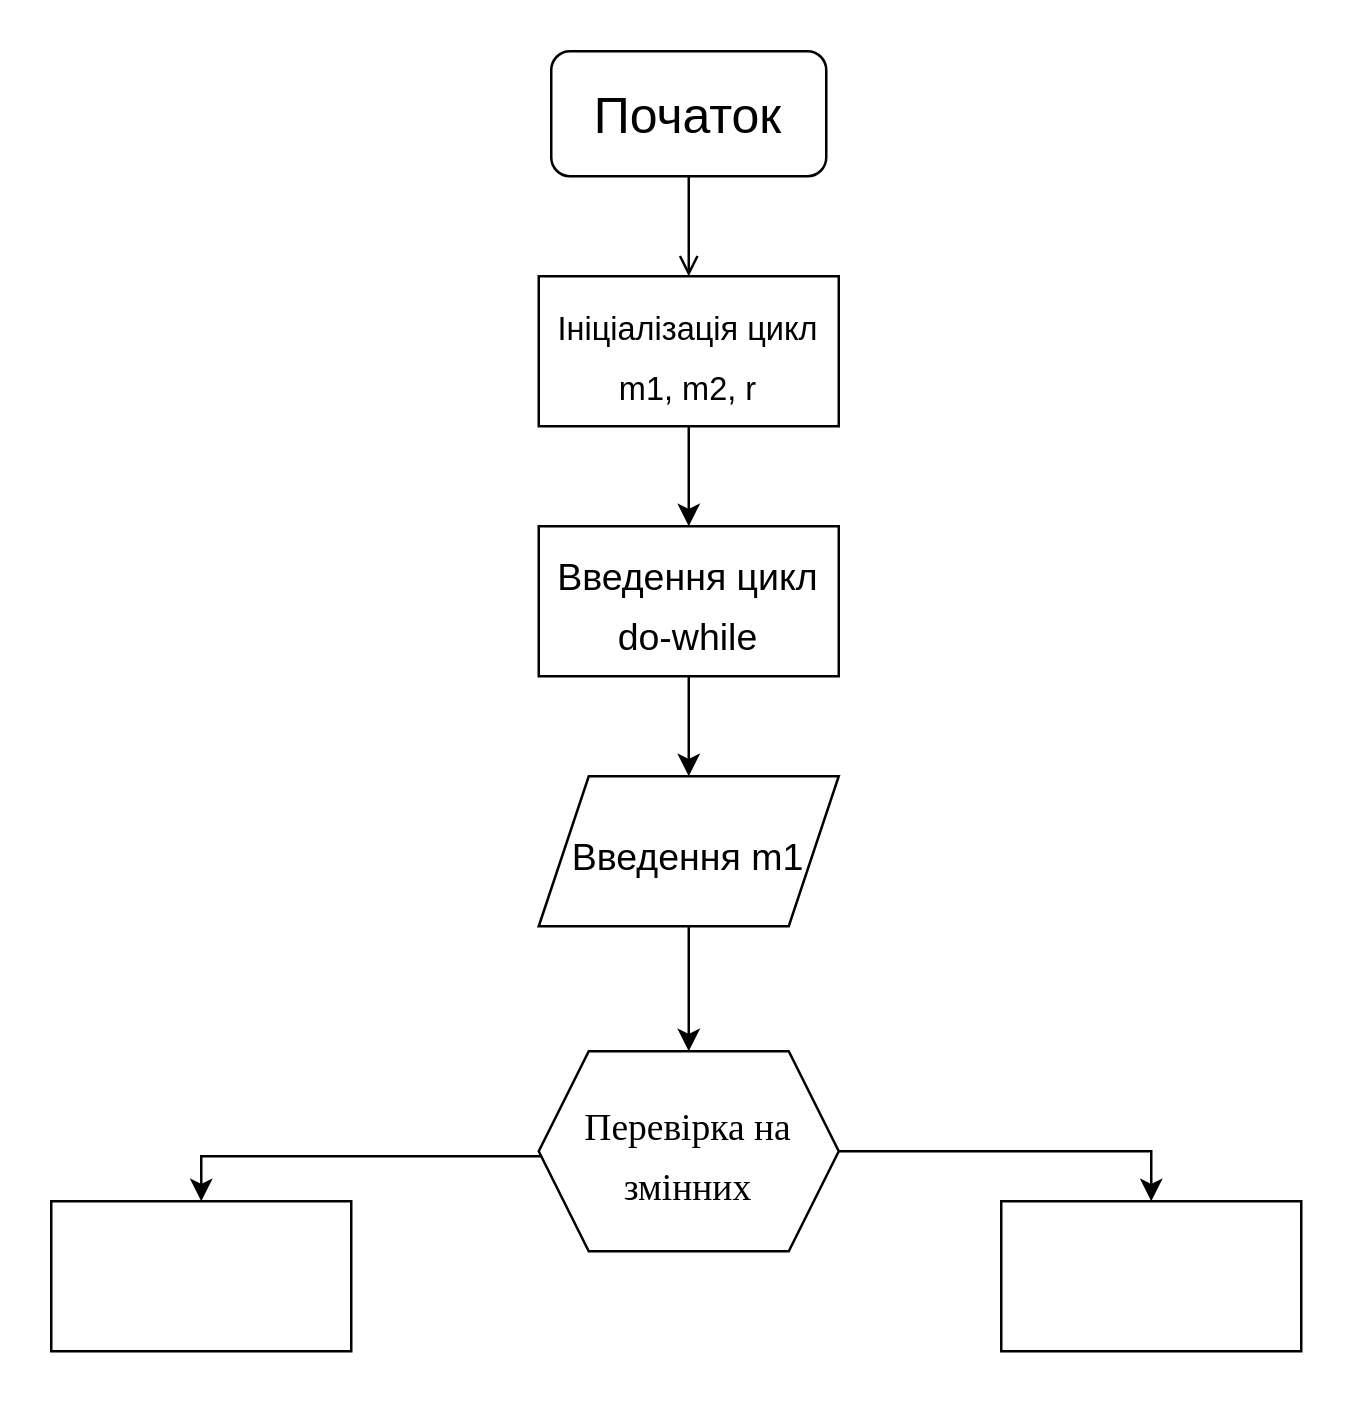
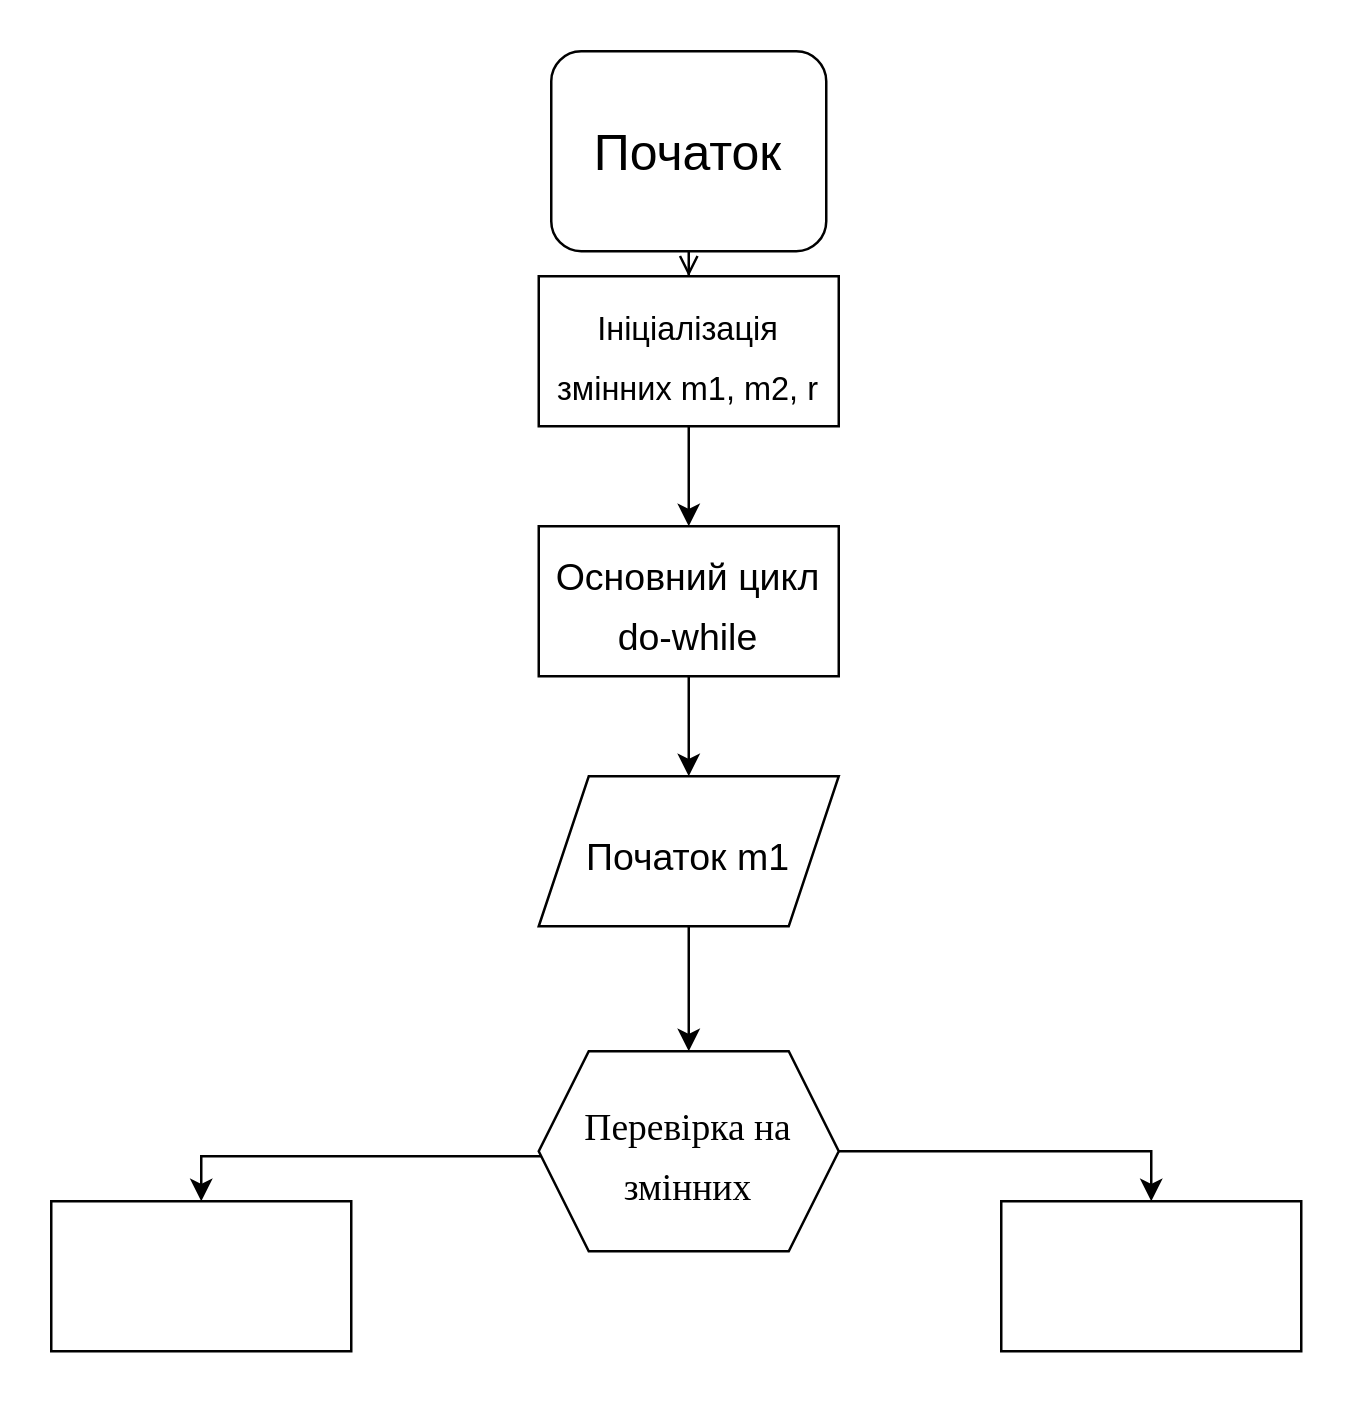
(689, 114) -> (689, 151)
(689, 351) -> (689, 351)
(689, 601) -> (689, 601)
(689, 851) -> (689, 851)
